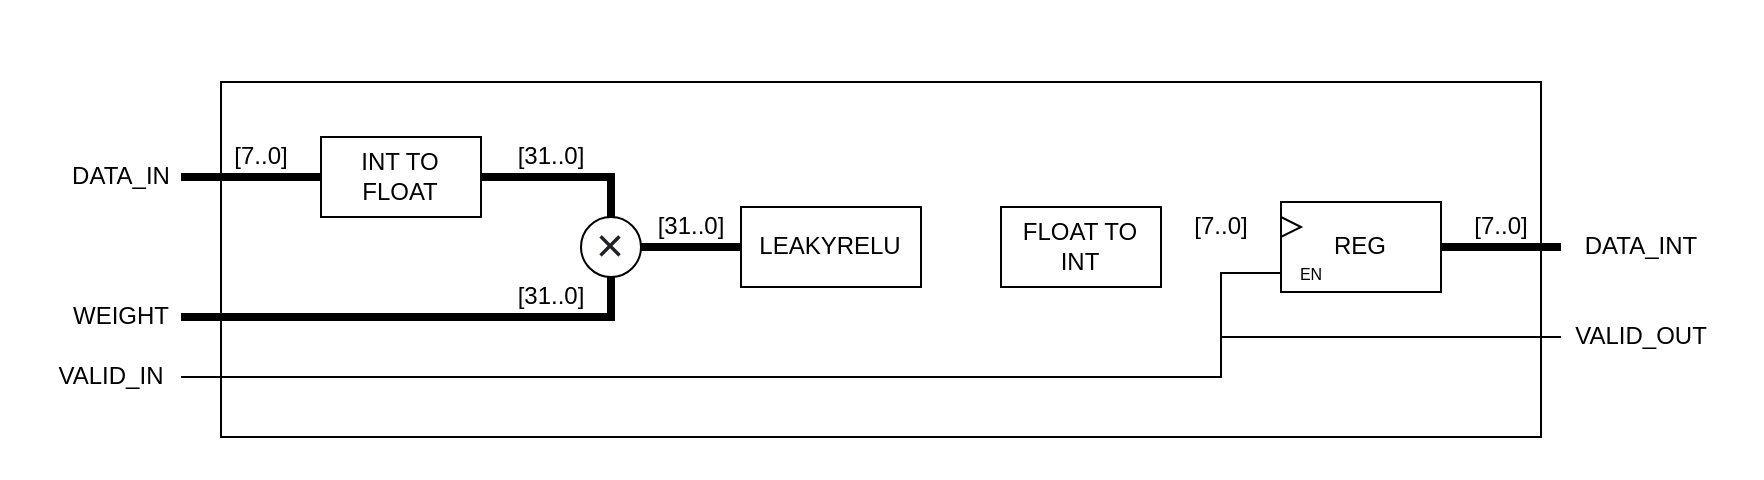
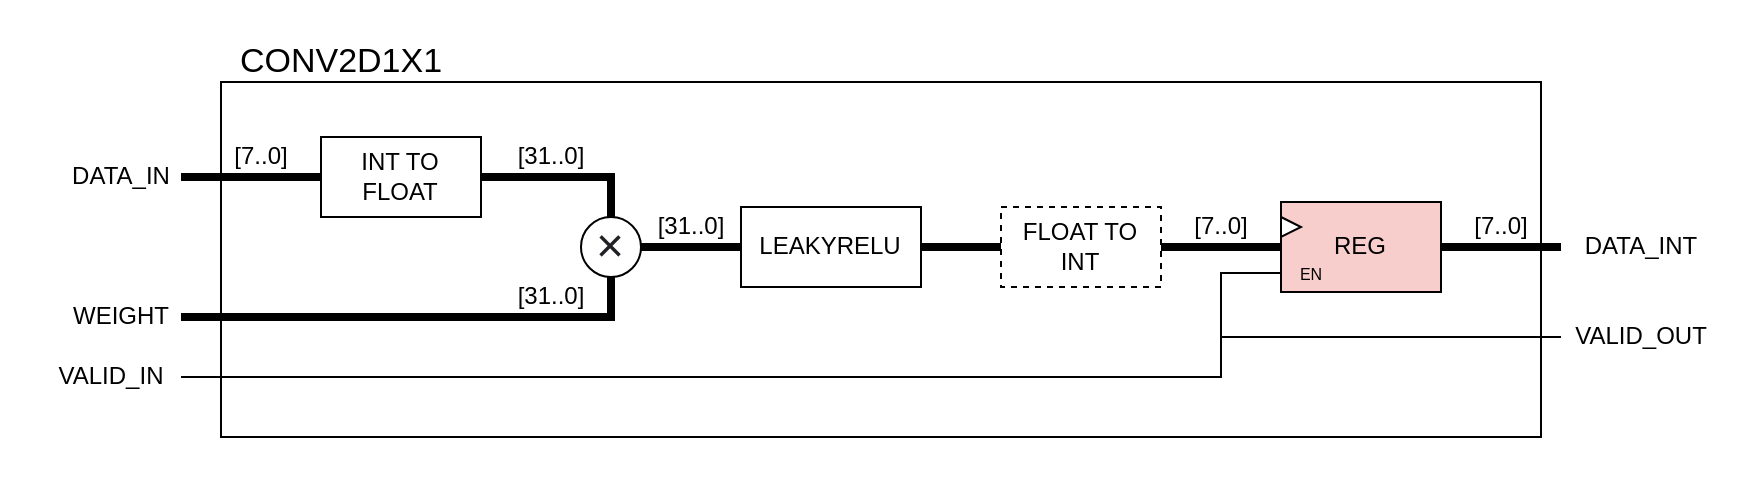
none -> (341, 62)
none -> (961, 247)
(1081, 247) -> (1081, 247)
none -> (1221, 247)
(1361, 247) -> (1361, 247)
